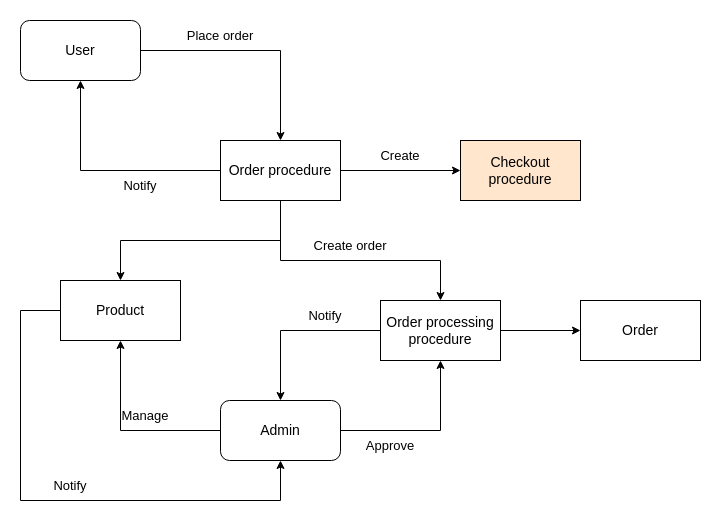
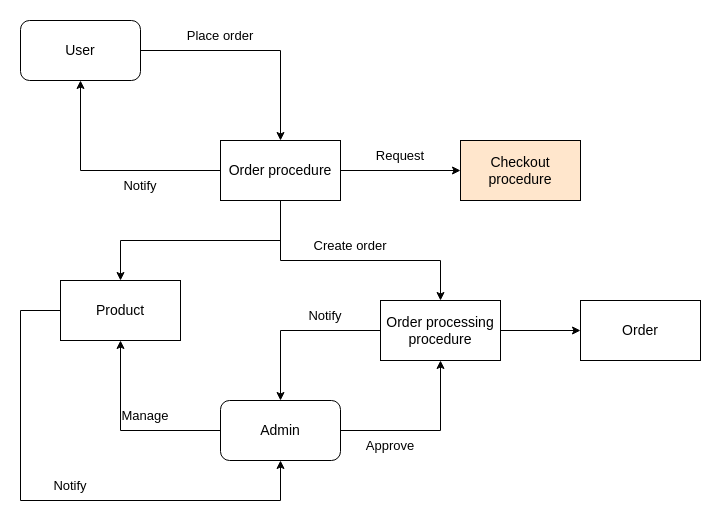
(401, 156) -> (401, 156)
